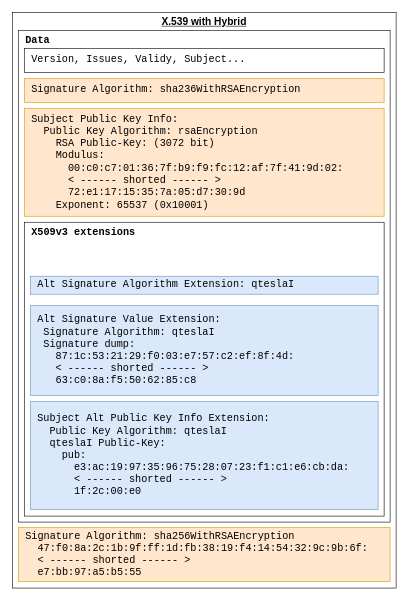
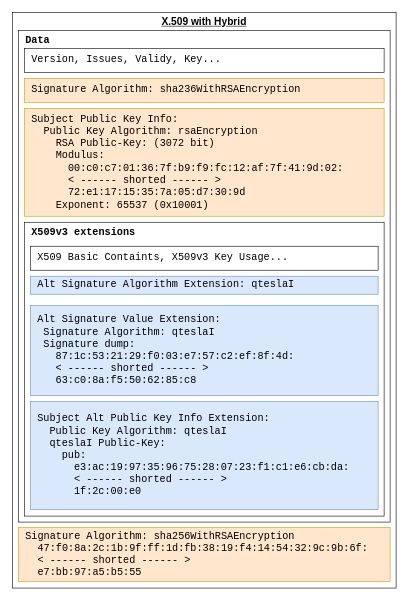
(204, 23) -> (204, 23)
(116, 60) -> (104, 60)
none -> (204, 258)
